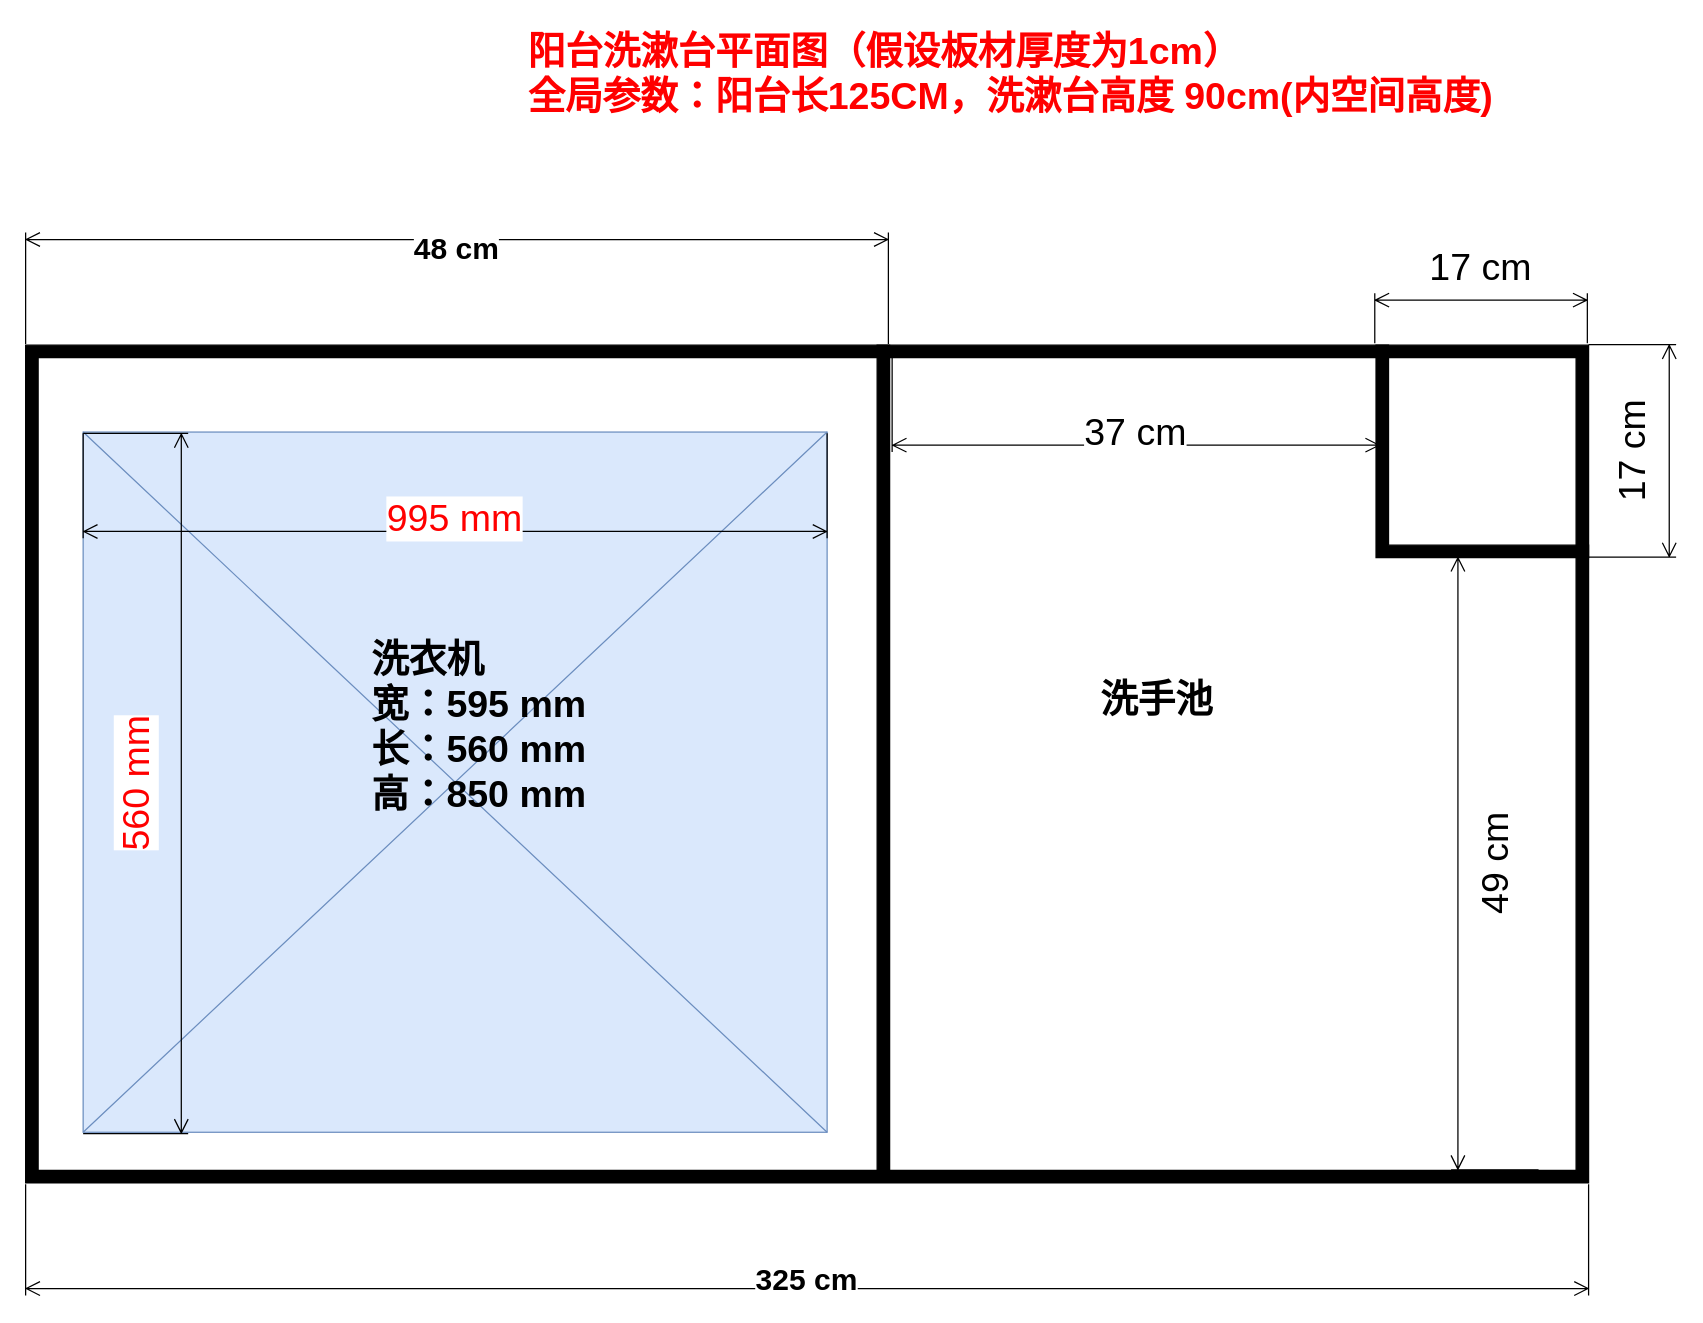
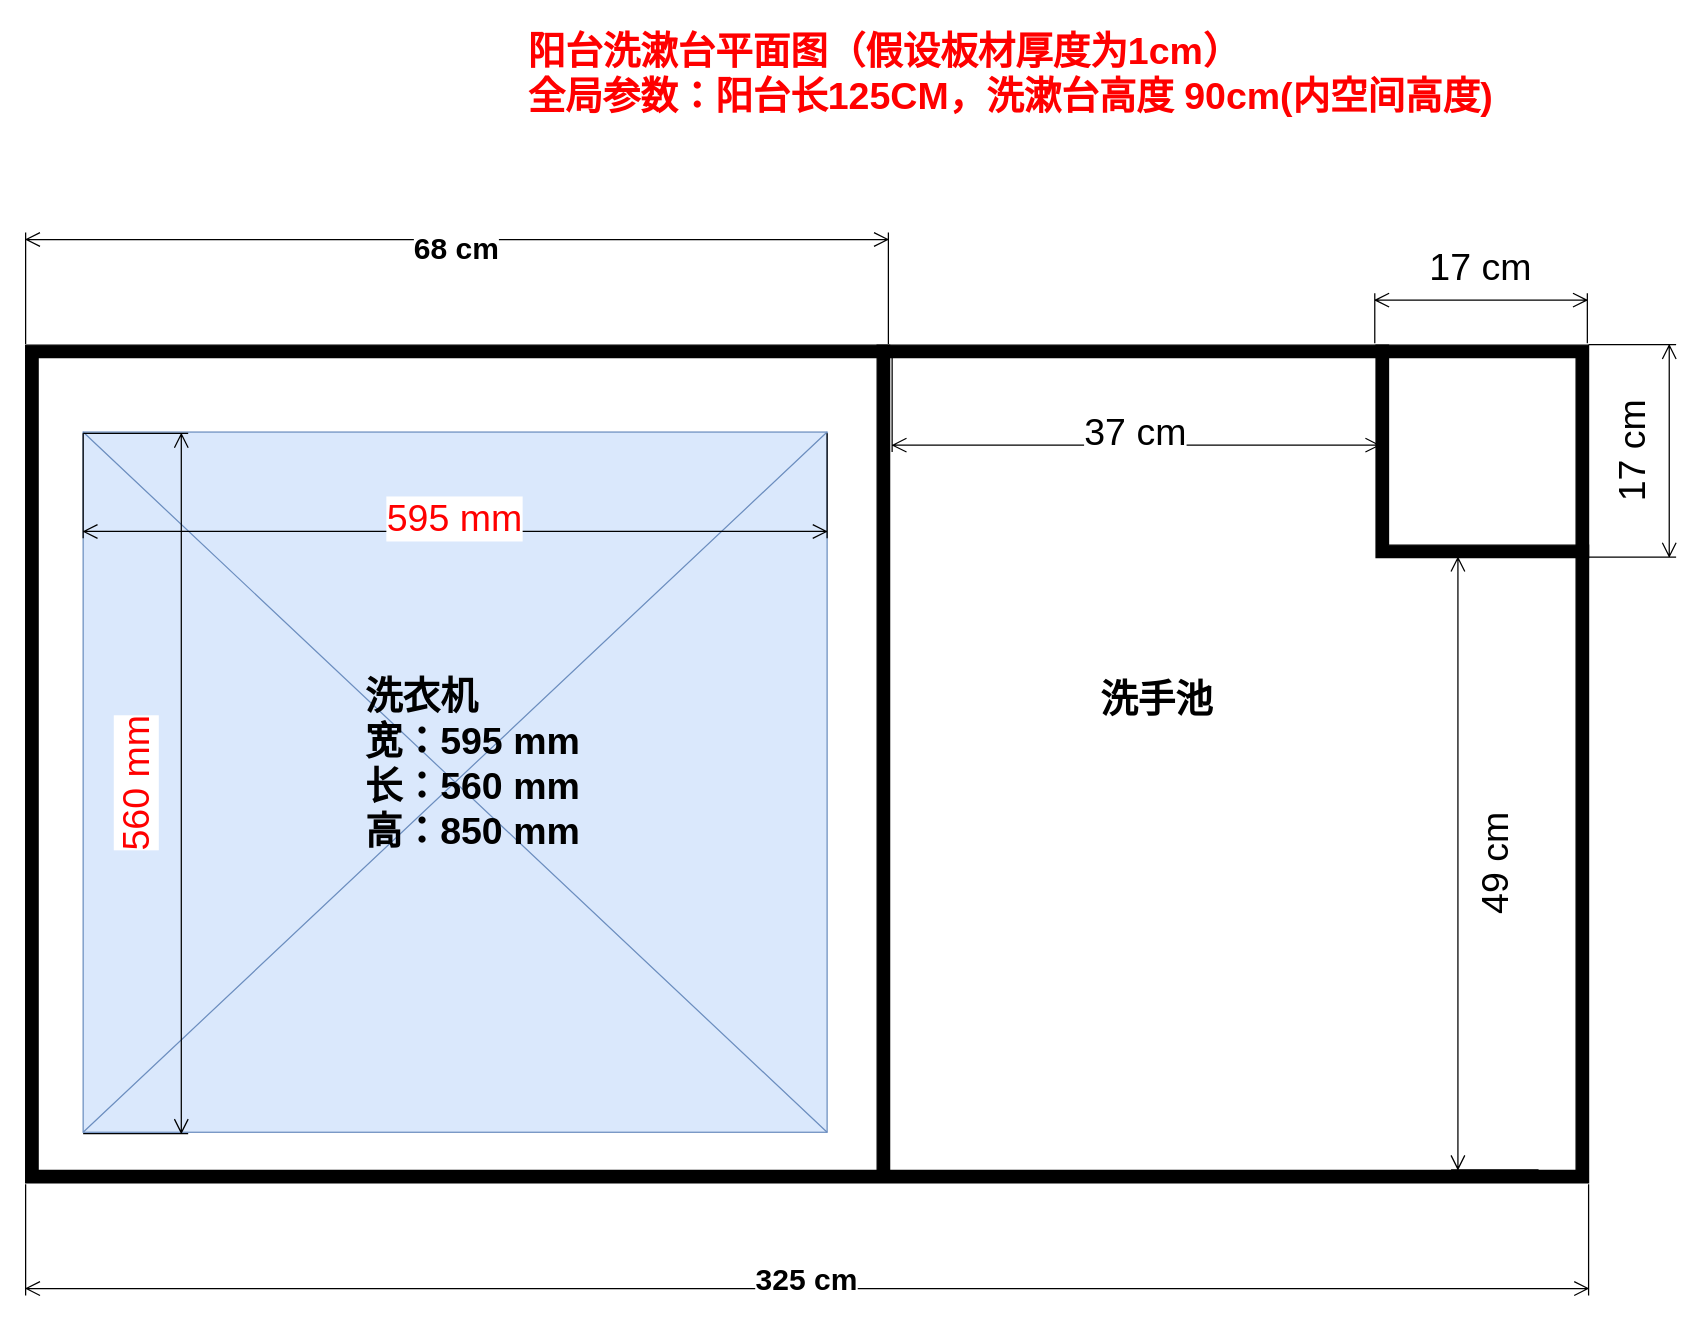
(457, 250) -> (457, 250)
(455, 518) -> (455, 518)
(481, 726) -> (475, 764)
